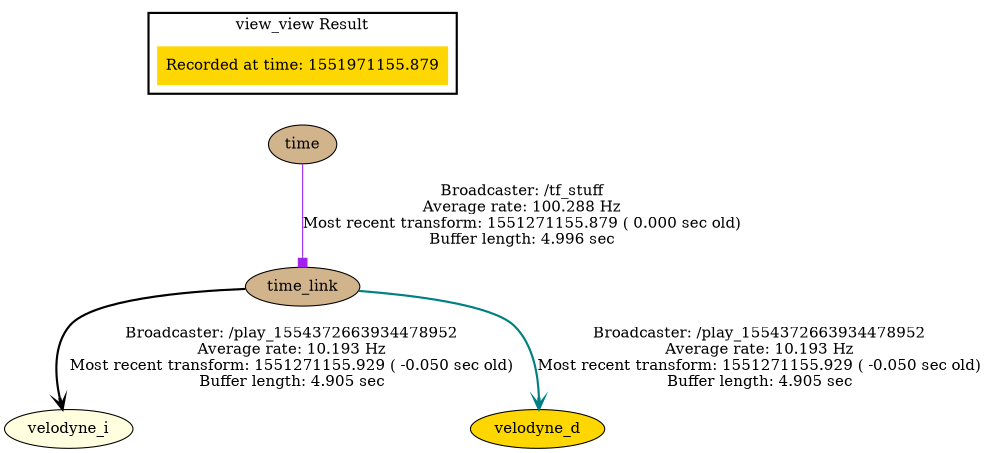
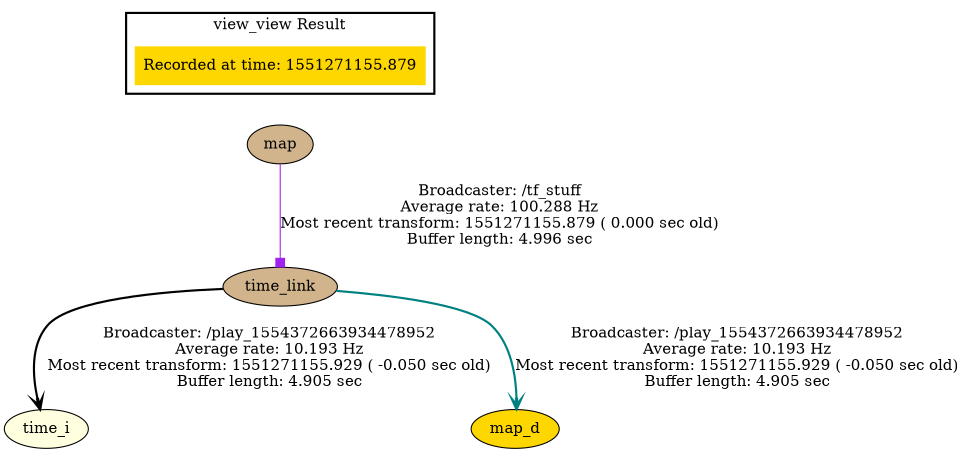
(303, 66) -> (280, 66)
(303, 144) -> (280, 144)
(69, 429) -> (46, 429)
(538, 429) -> (515, 429)
